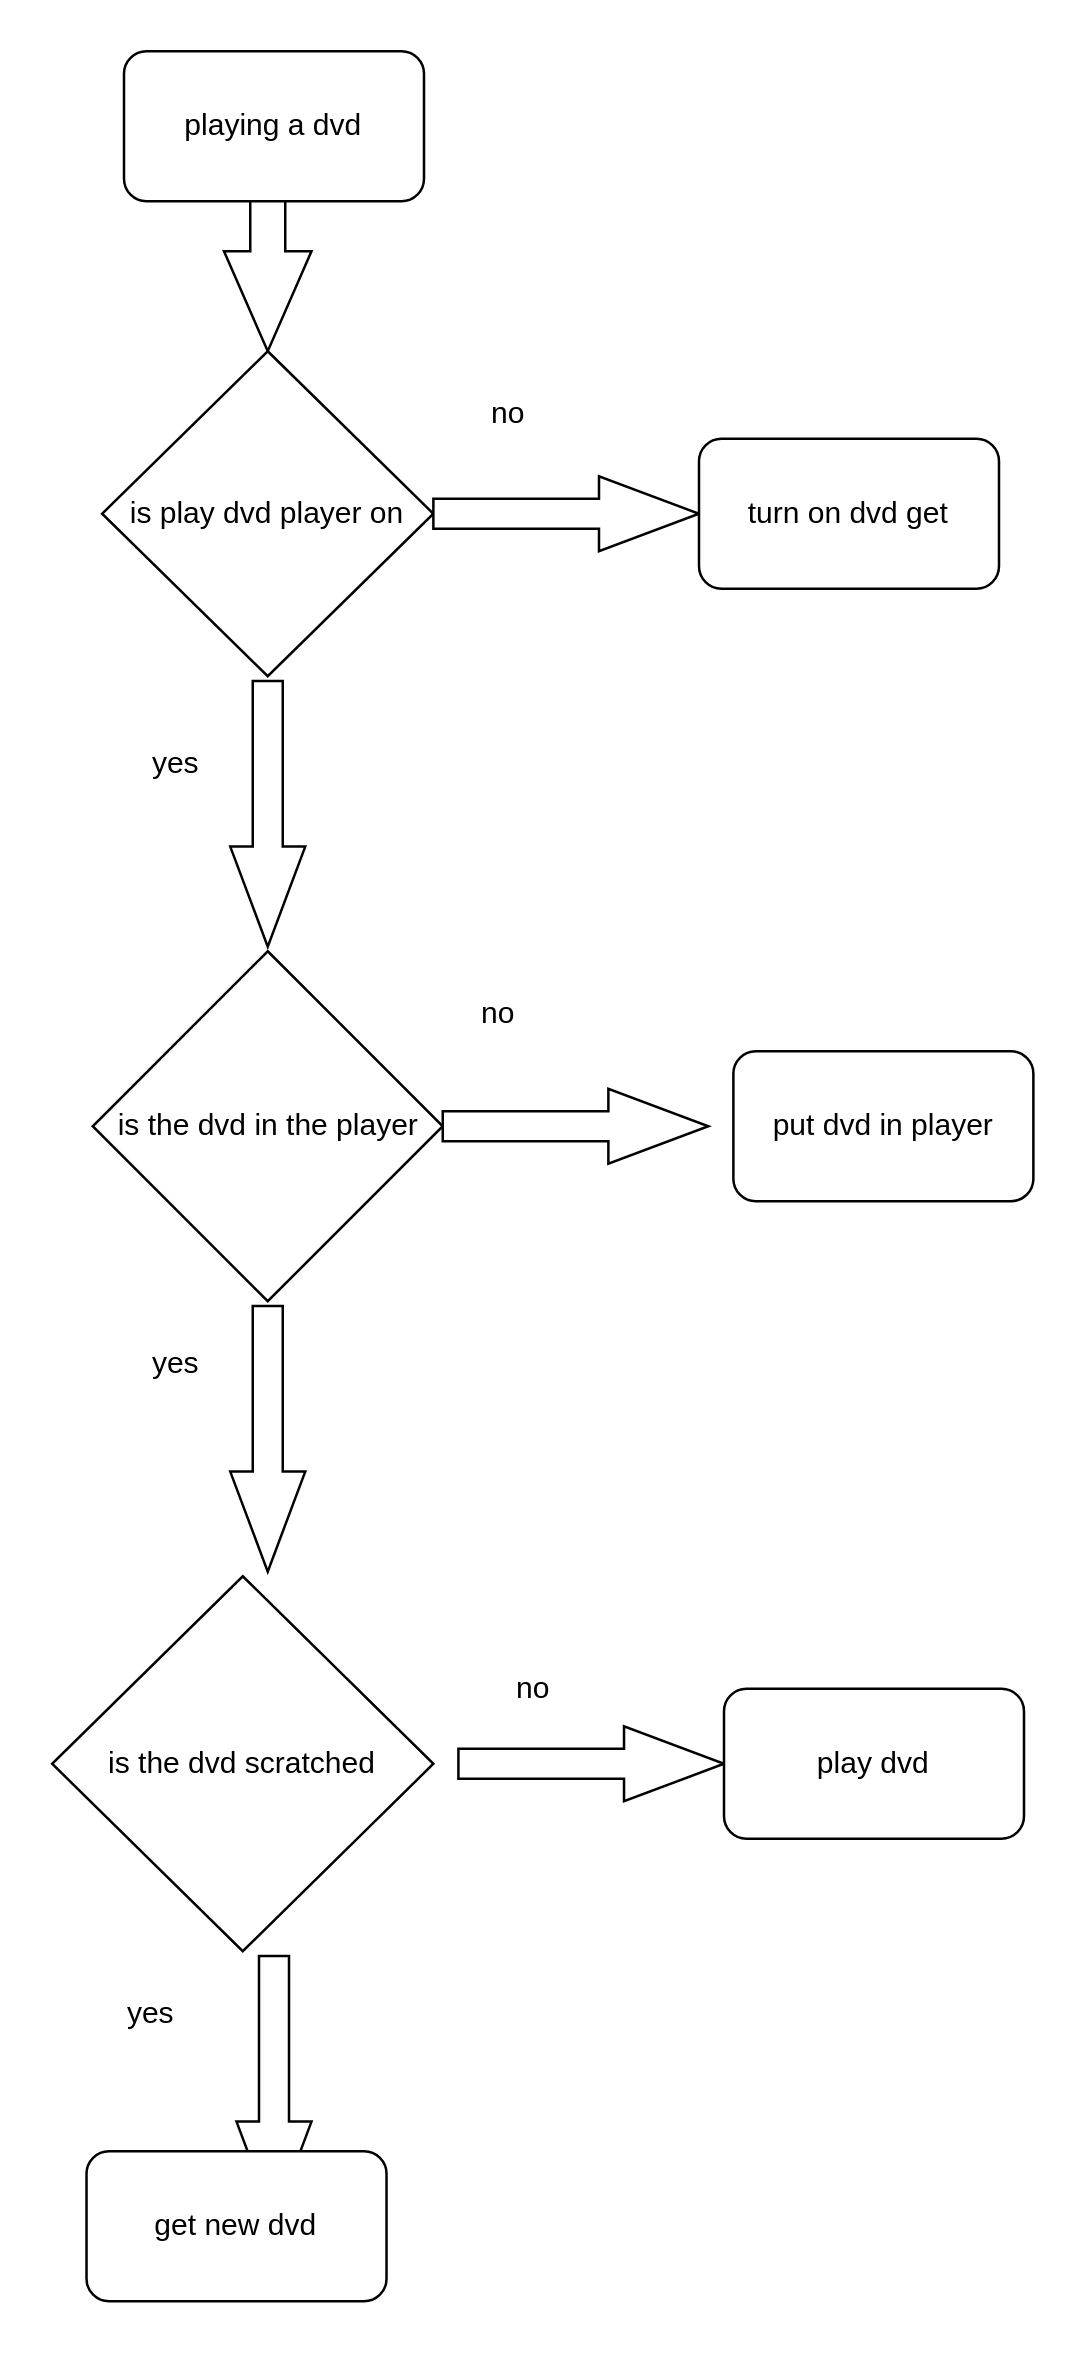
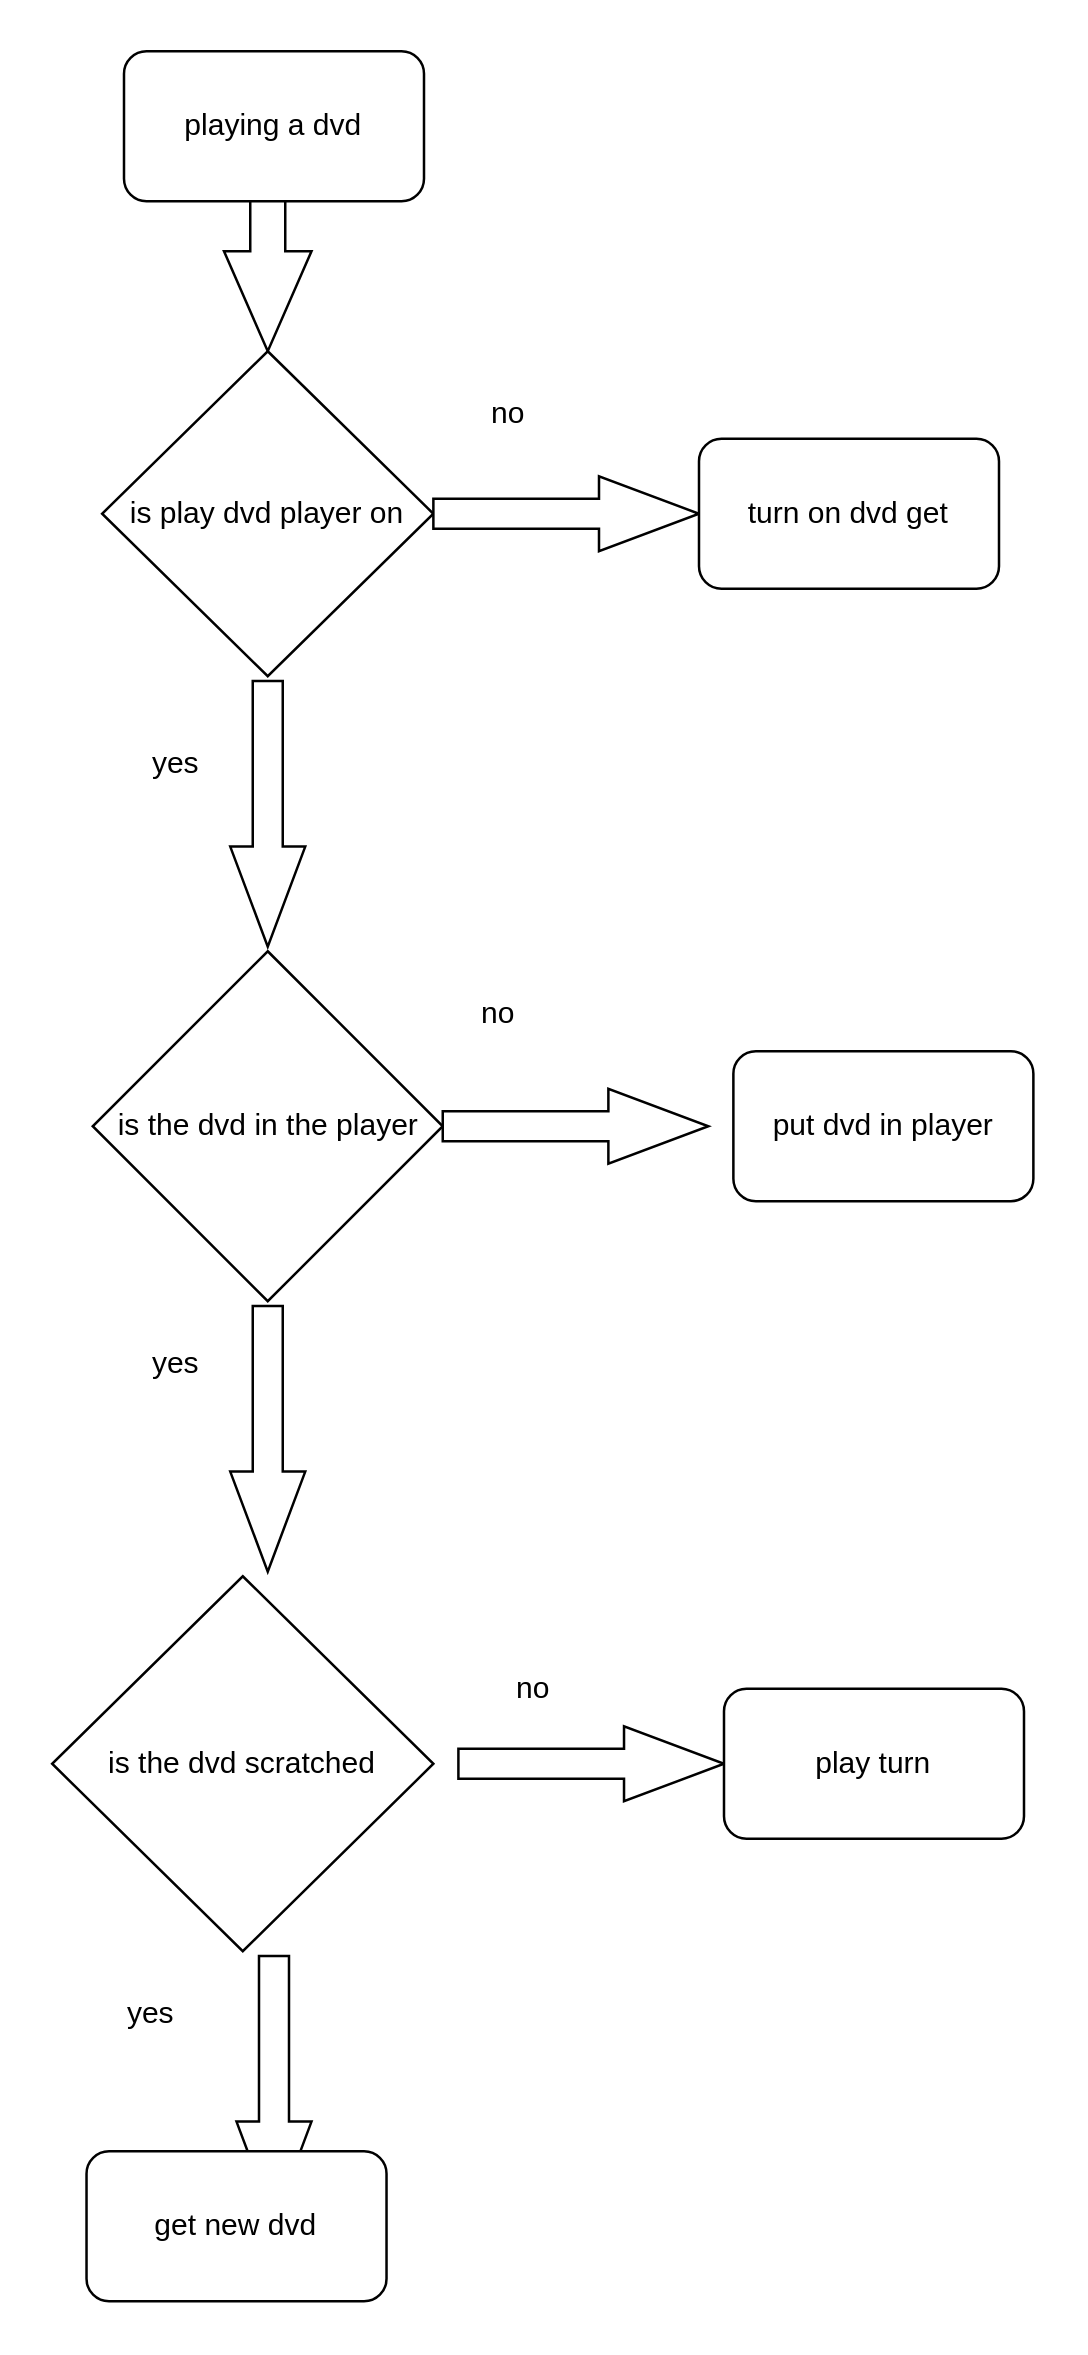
(874, 1764) -> (874, 1764)
